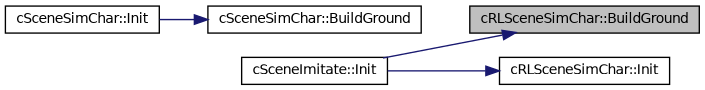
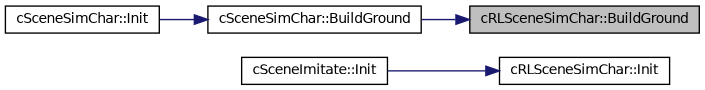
(443, 47) -> (439, 20)
